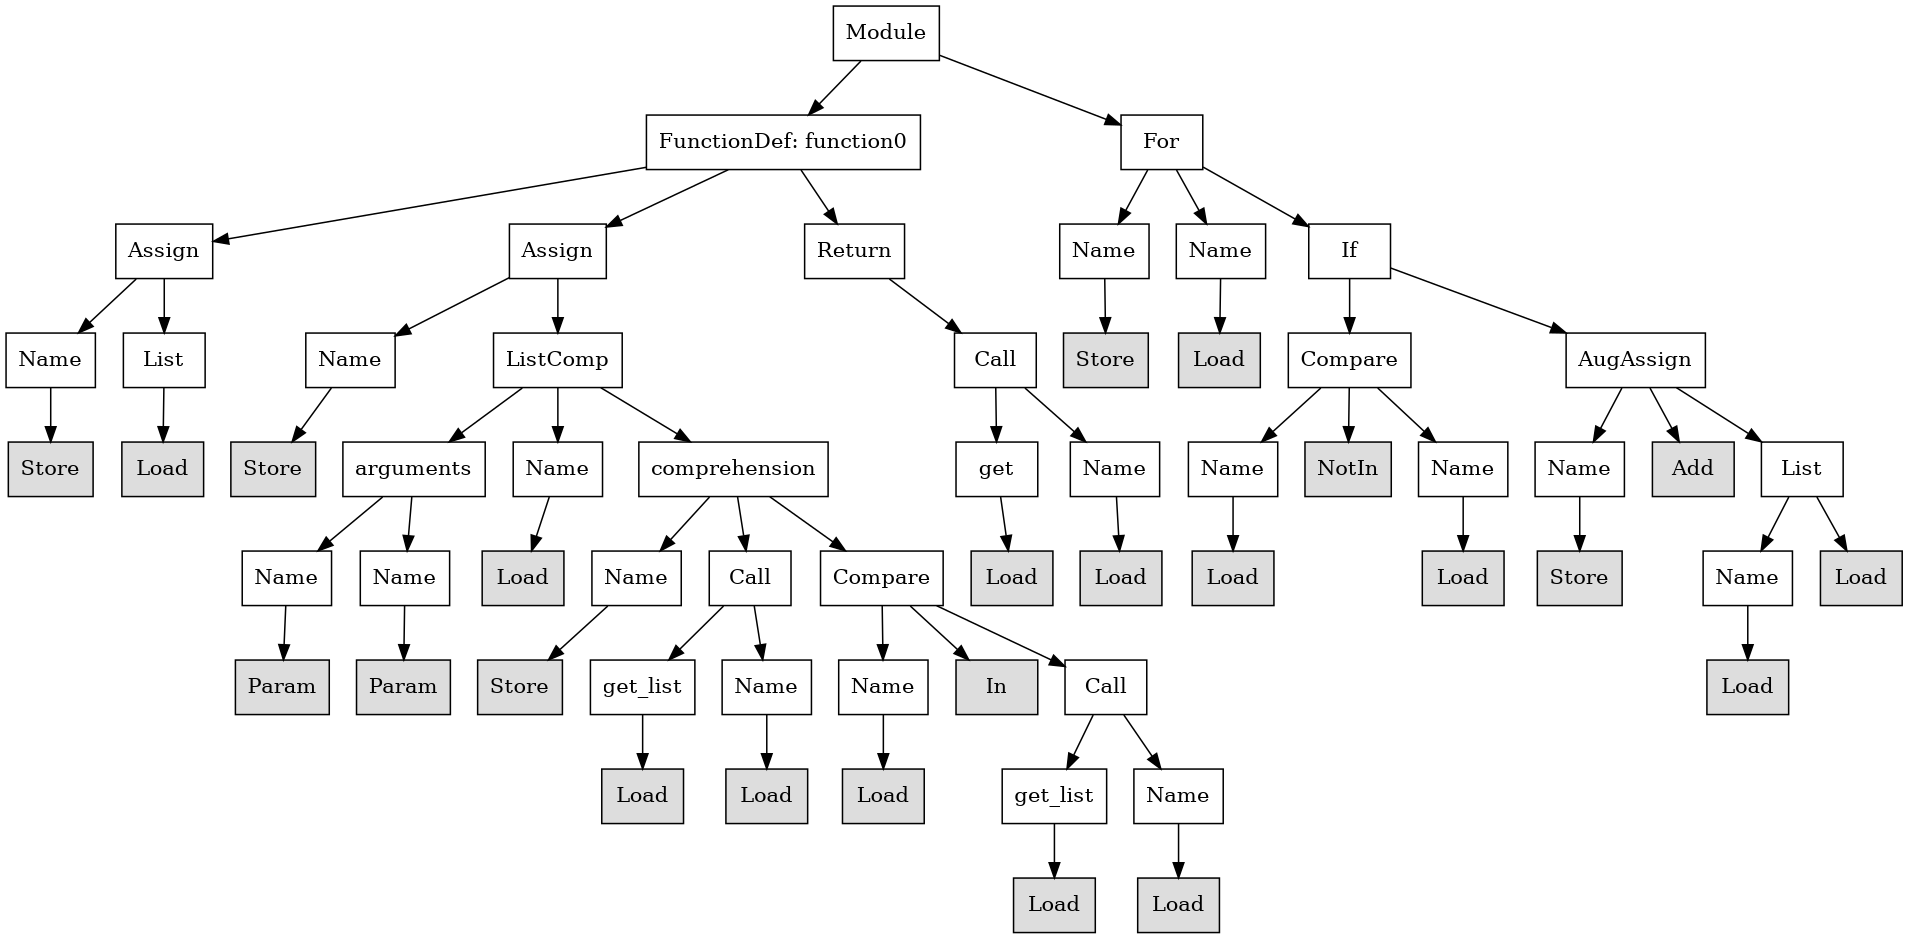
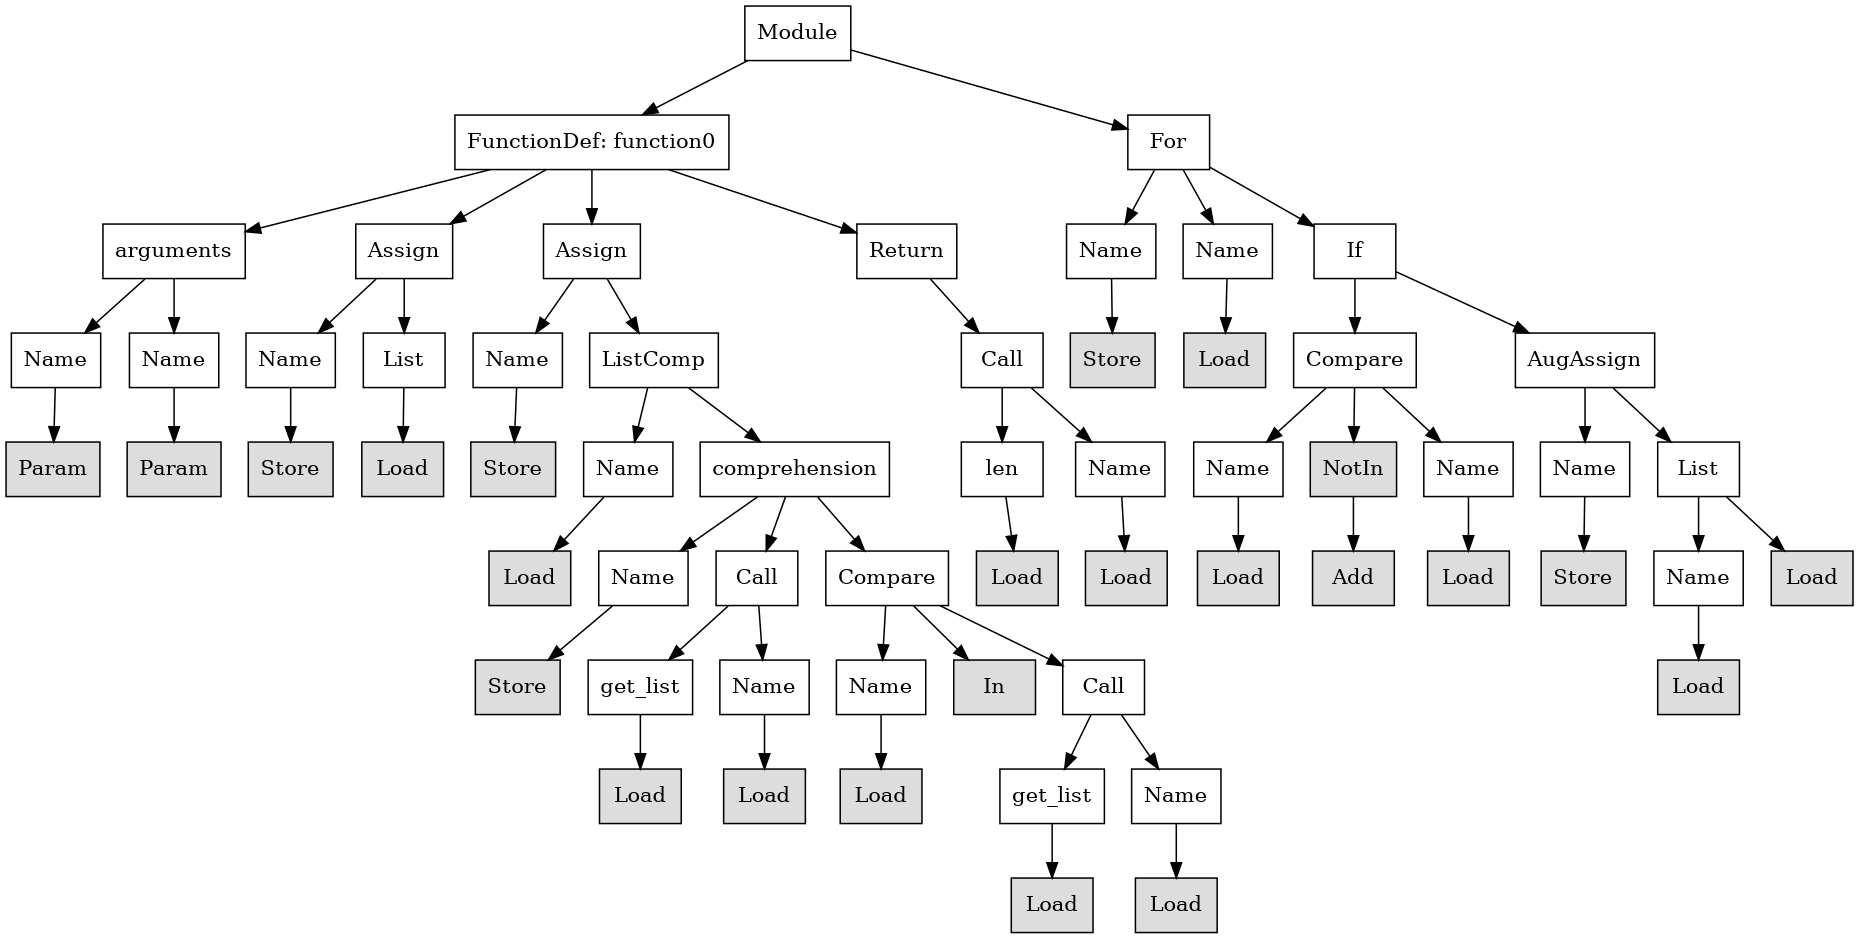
(1661, 408) -> (1353, 516)
(492, 410) -> (375, 199)
(997, 469) -> (1002, 469)
